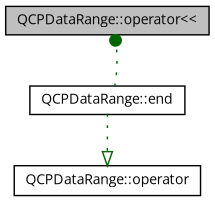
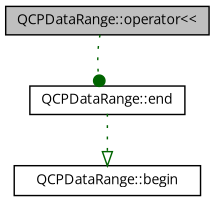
(117, 66) -> (98, 55)
(107, 181) -> (107, 181)
